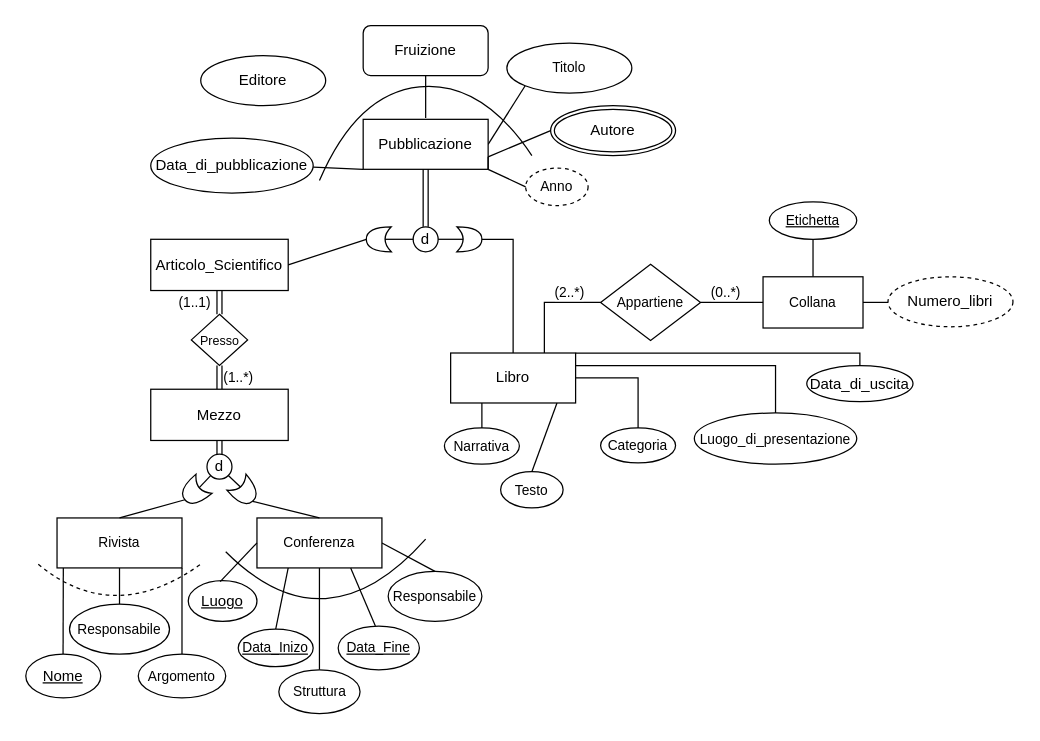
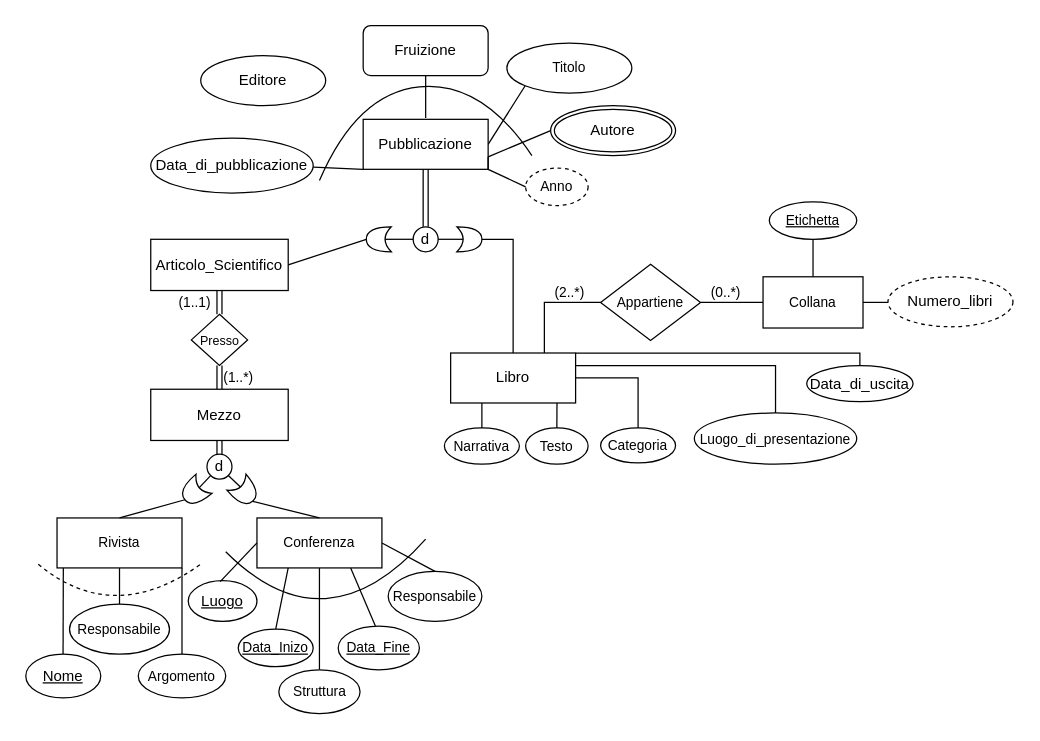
(532, 490) -> (557, 446)
